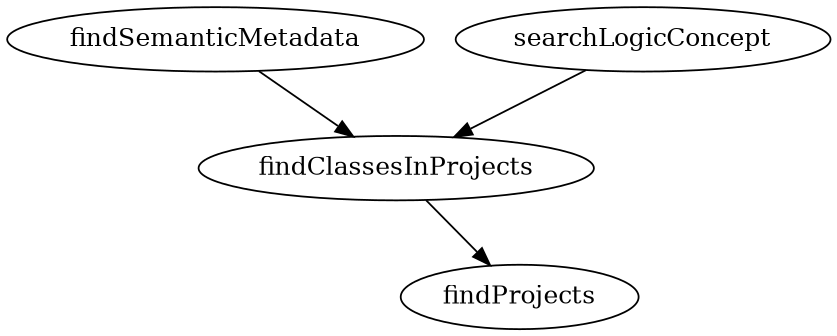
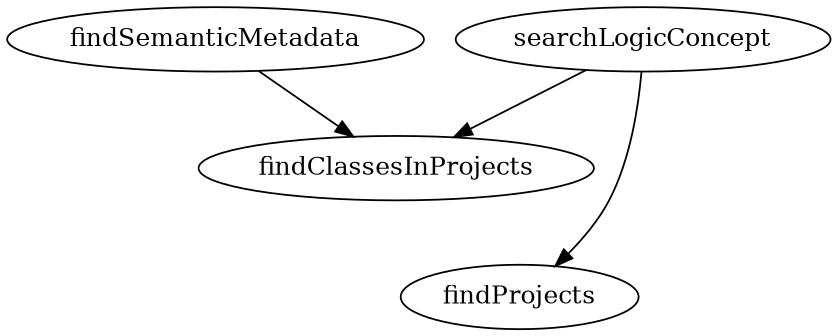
(452, 226) -> (622, 170)
